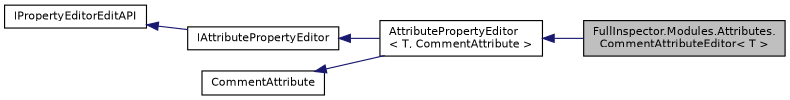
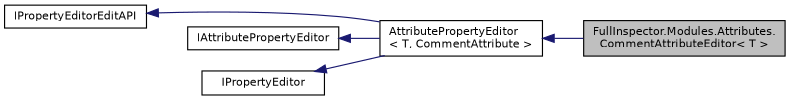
(173, 28) -> (269, 13)
(263, 83) -> (263, 83)
